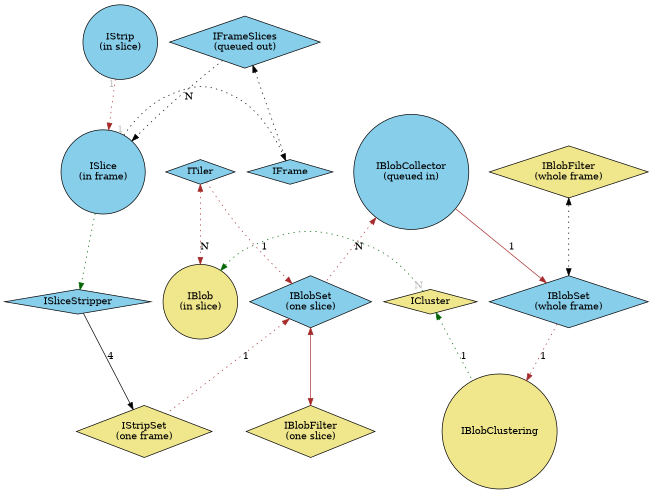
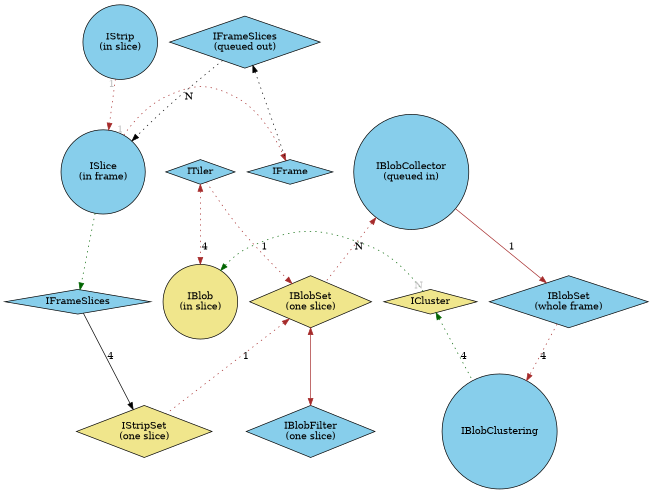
(210, 87) -> (210, 87)
(569, 172) -> none
(205, 247) -> (205, 247)
(78, 302) -> (78, 302)
(311, 302) -> (311, 302)
(464, 356) -> (464, 356)
(543, 356) -> (543, 356)
(144, 431) -> (144, 431)
(311, 431) -> (311, 431)
(500, 431) -> (500, 431)
